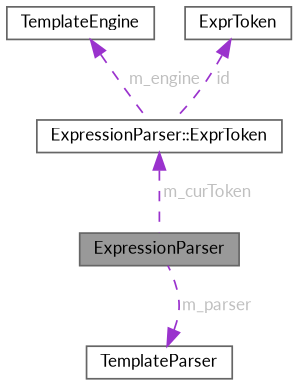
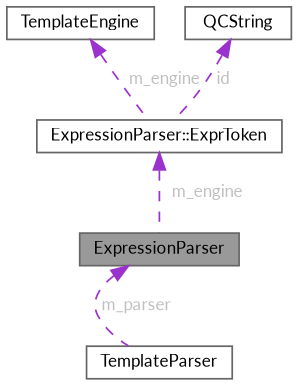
(238, 23) -> (238, 23)
(206, 193) -> (206, 193)
(178, 297) -> (97, 314)
